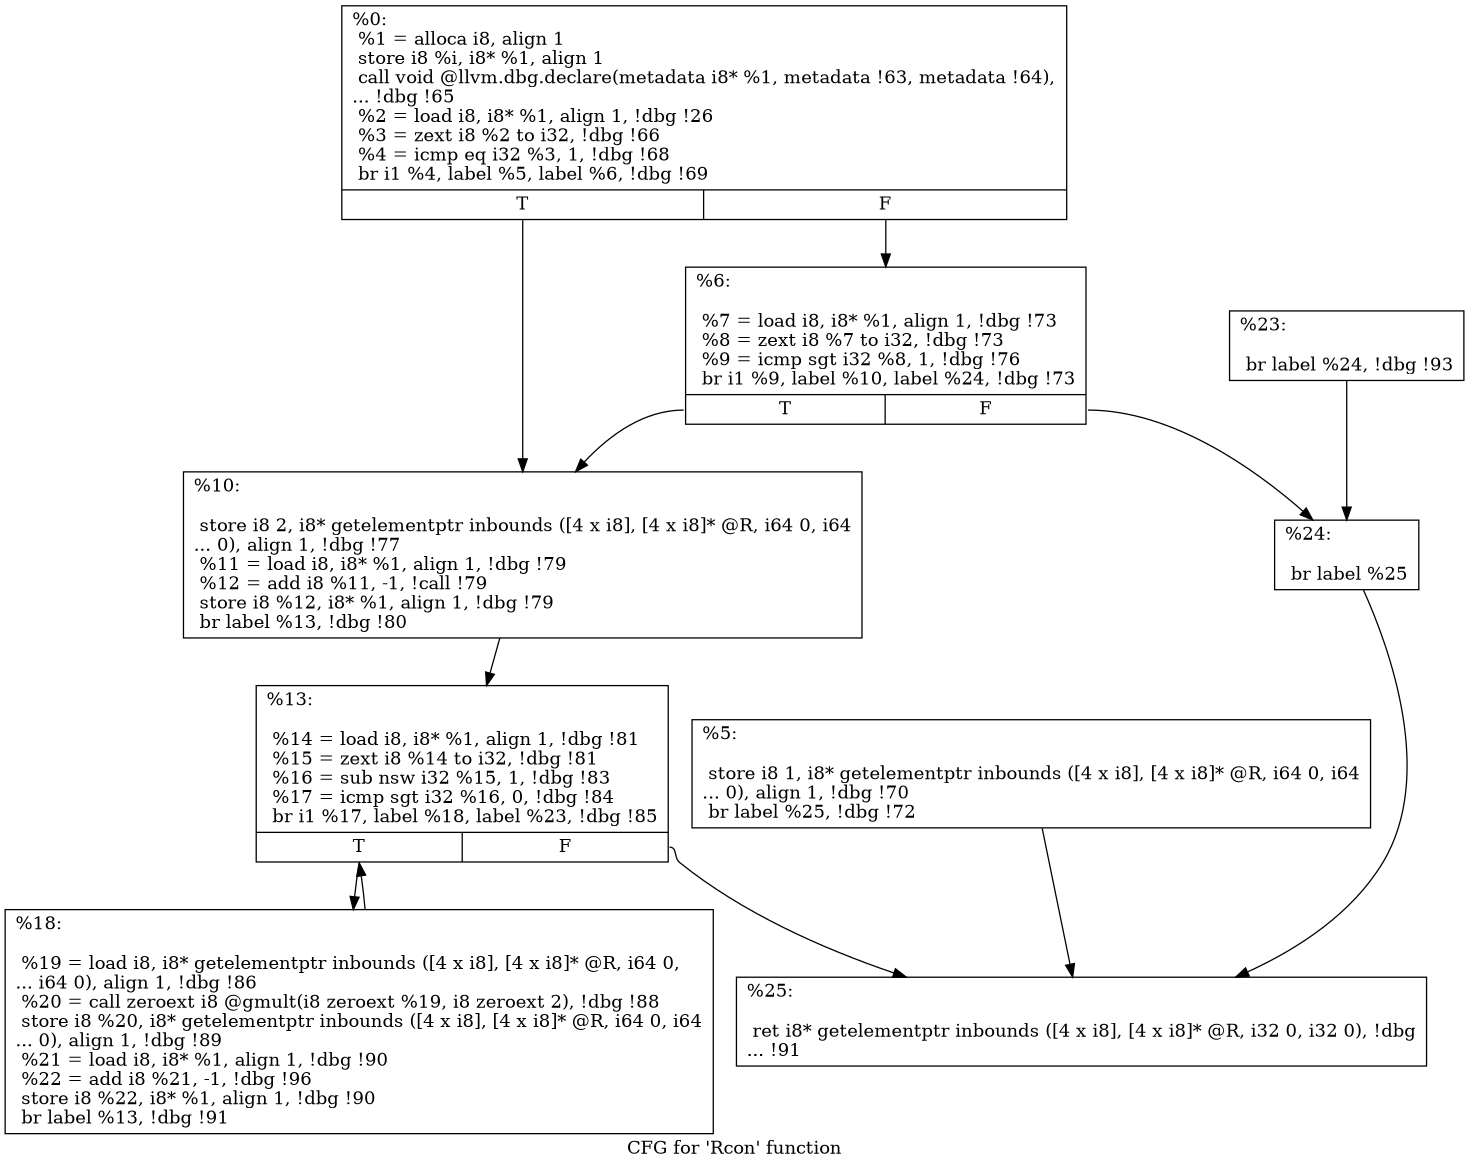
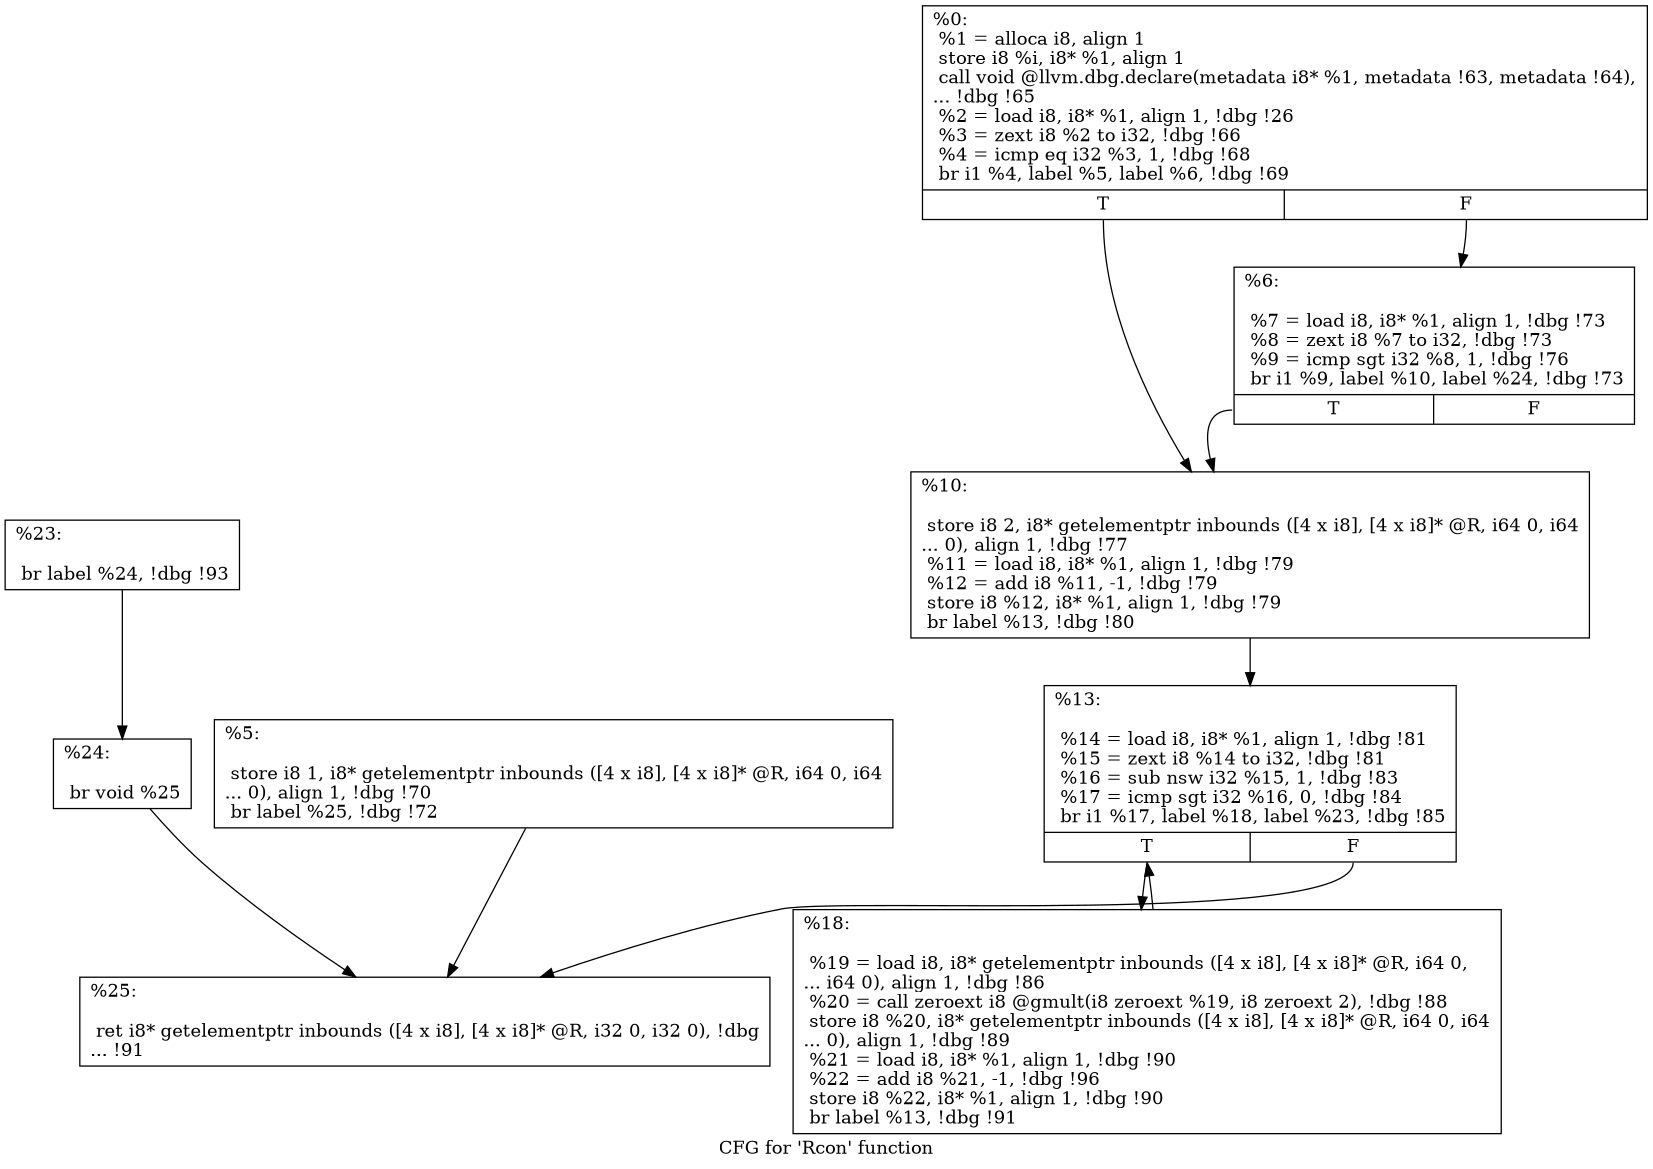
(1204, 442) -> none
(1347, 574) -> (122, 793)
(341, 584) -> (1070, 584)
